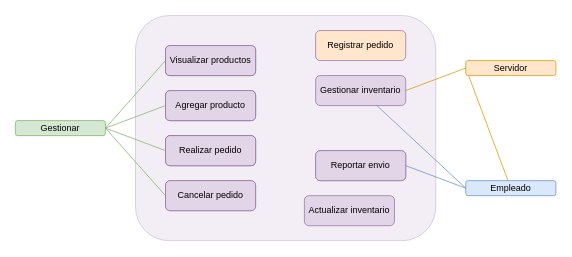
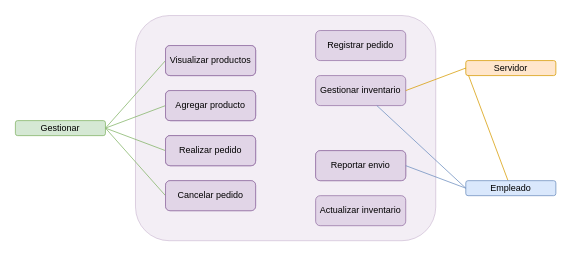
(360, 45) -> (360, 45)
(349, 210) -> (360, 210)
